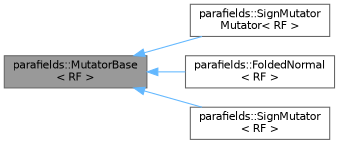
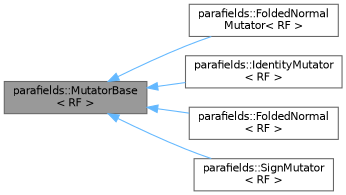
(260, 20) -> (264, 20)
none -> (264, 72)
